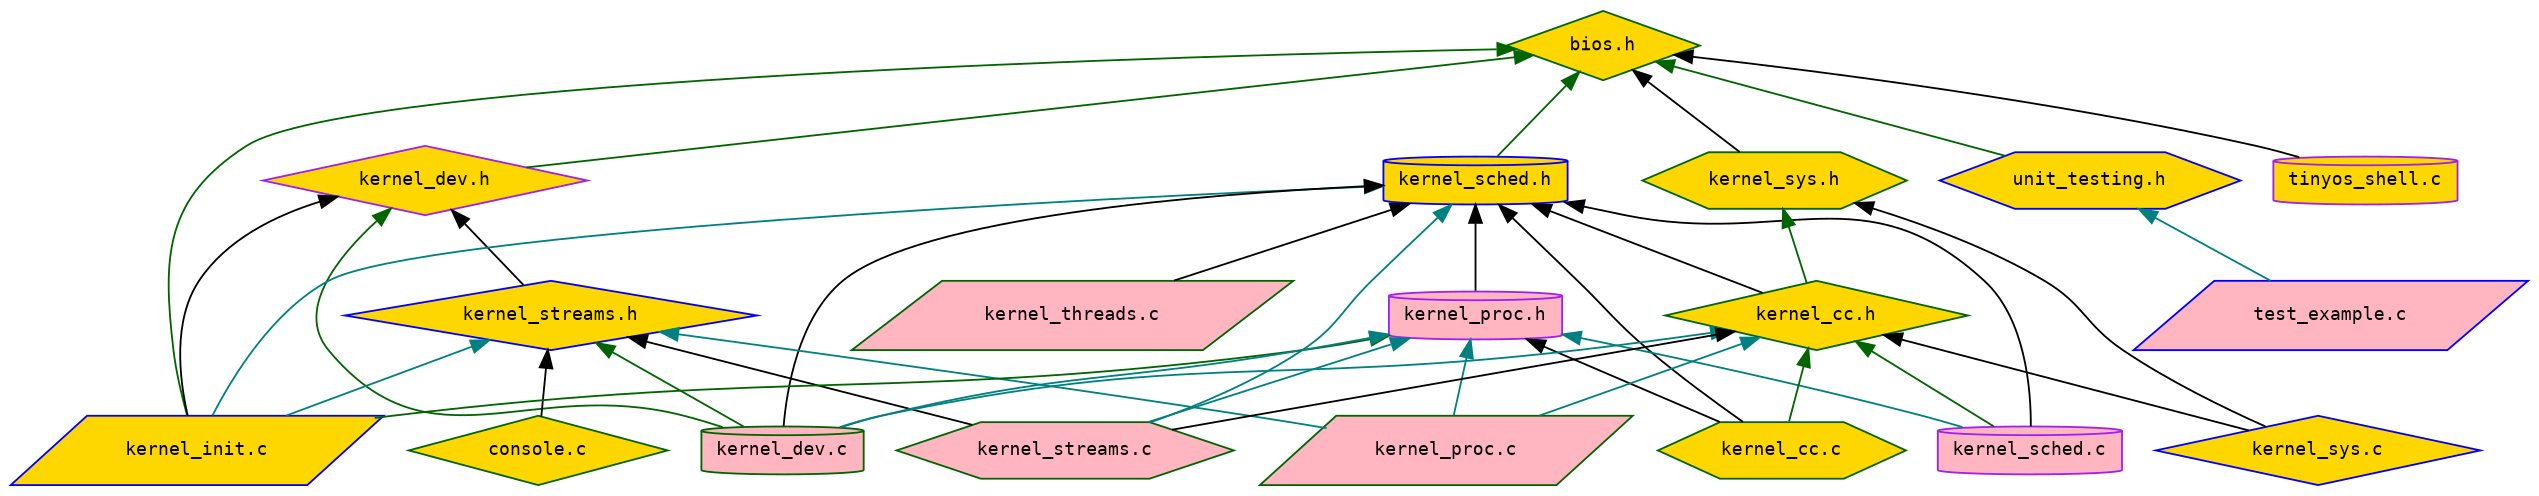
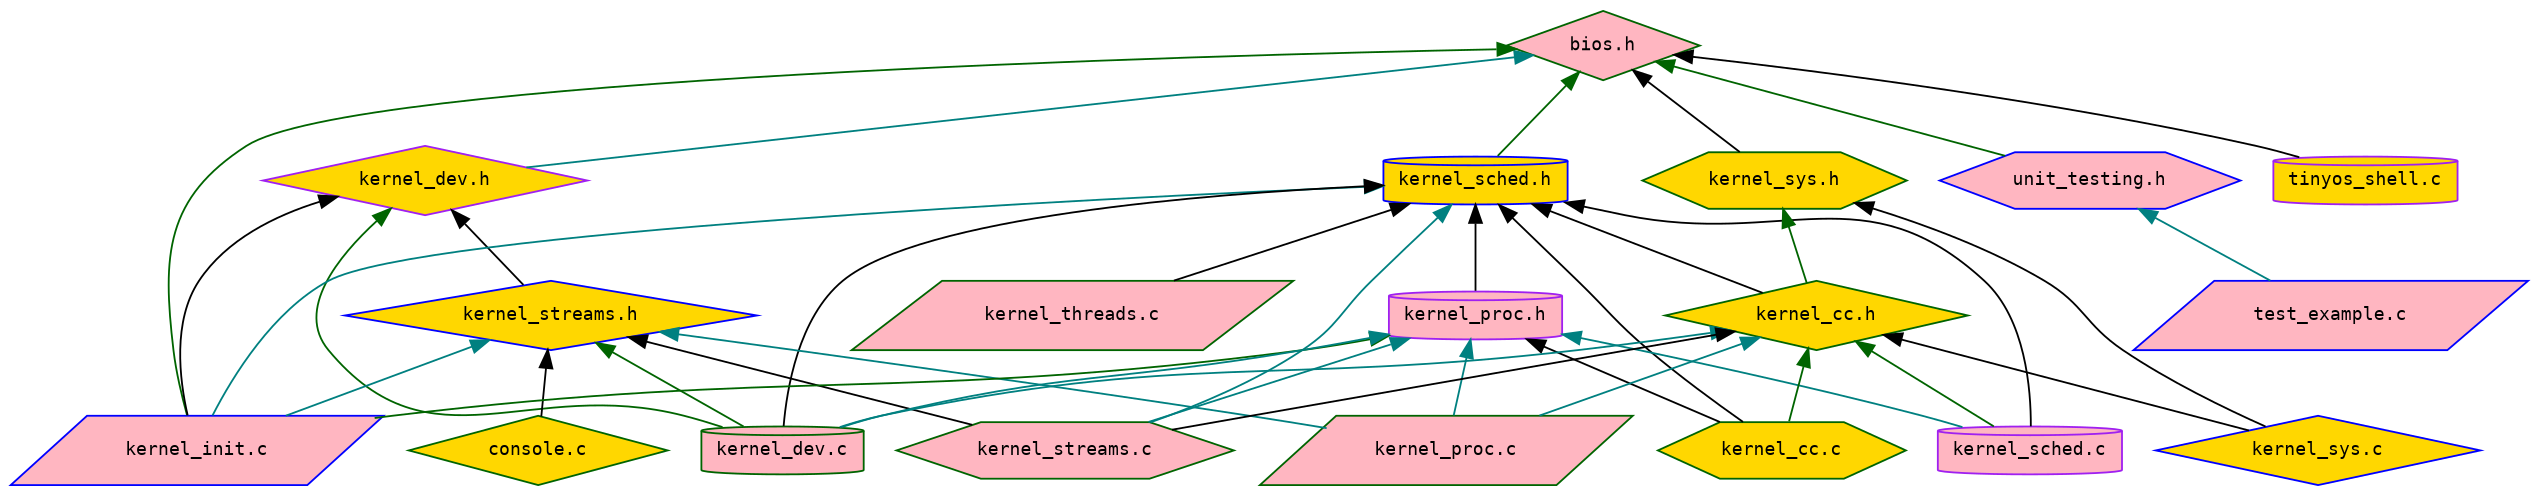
(1603, 46) -> (1603, 46)
(1020, 112) -> (1020, 112)
(2090, 181) -> (2090, 181)
(197, 450) -> (197, 450)
